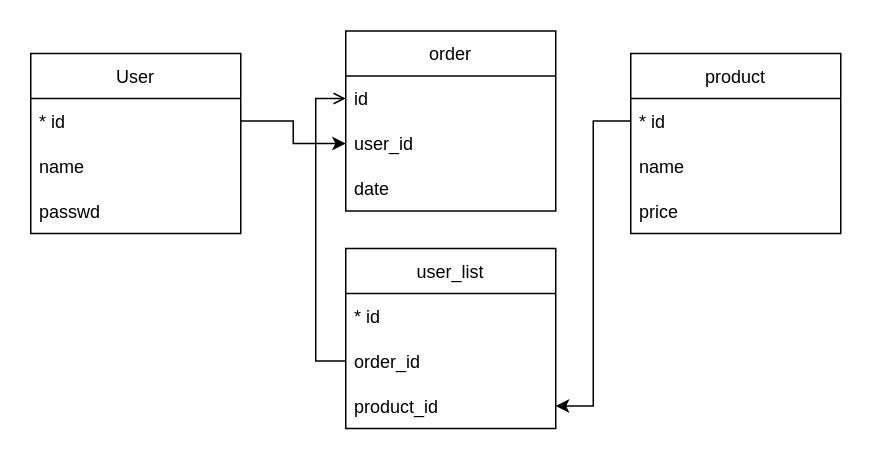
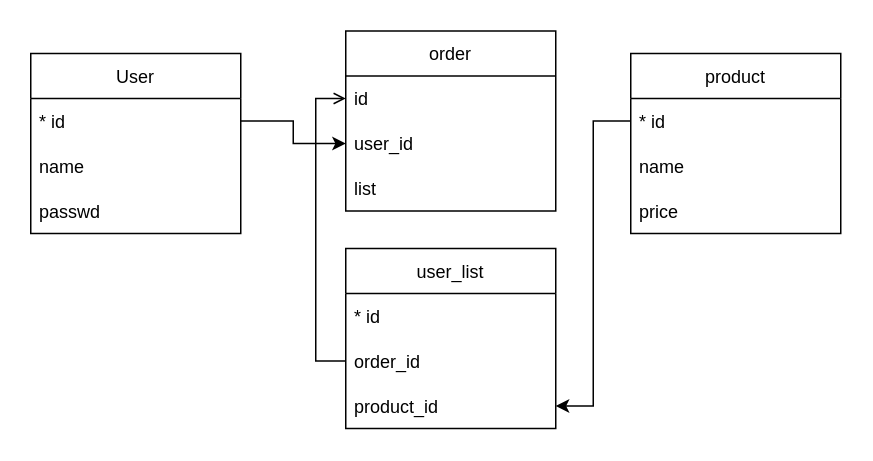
(374, 189) -> (369, 189)
